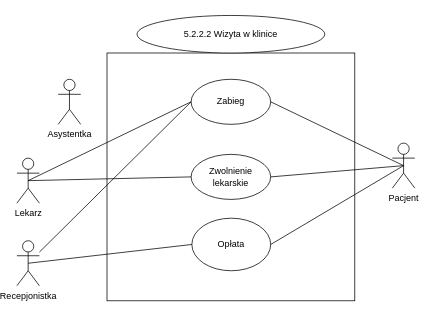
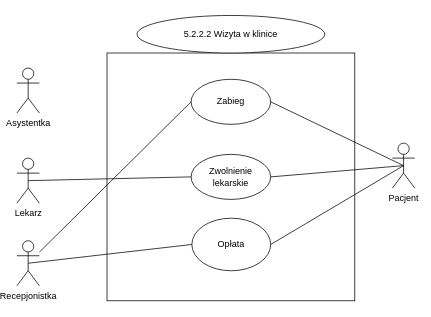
(69, 102) -> (28, 90)
(111, 140) -> none
